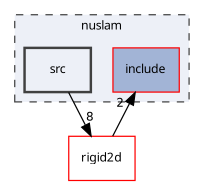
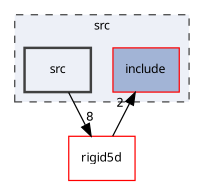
(102, 26) -> (102, 26)
(102, 158) -> (102, 158)
